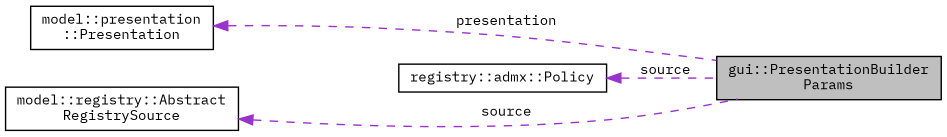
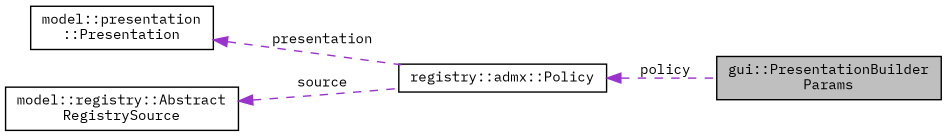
(473, 33) -> (314, 53)
(662, 70) -> (662, 70)
(496, 126) -> (326, 95)
